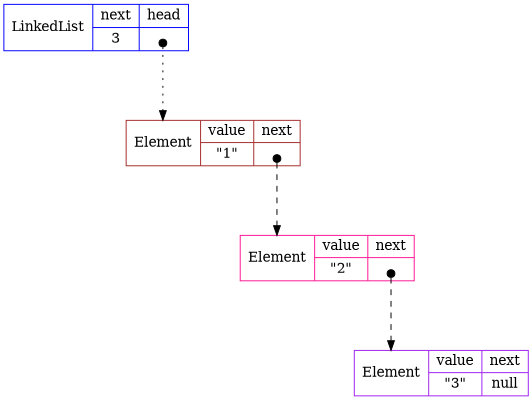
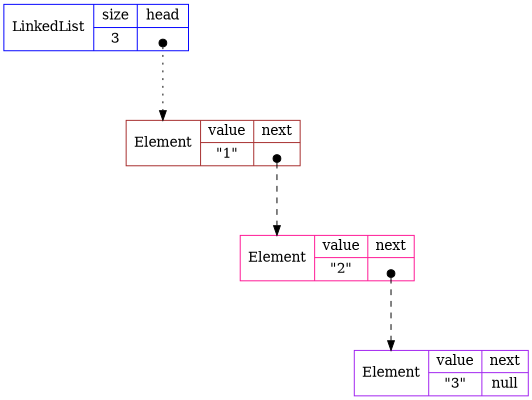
(116, 15) -> (116, 15)
